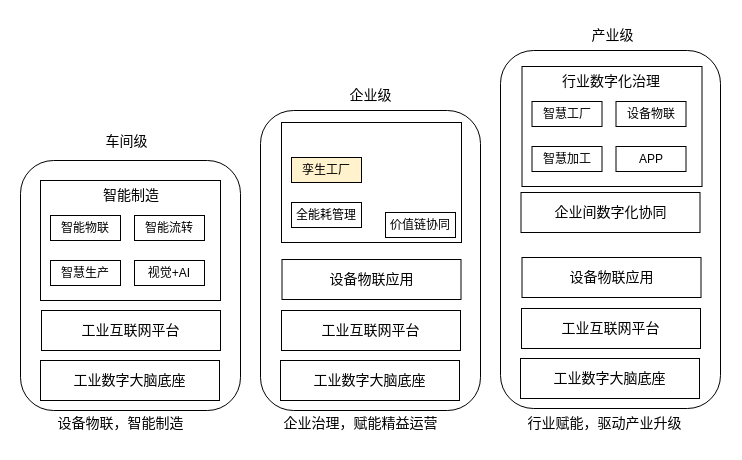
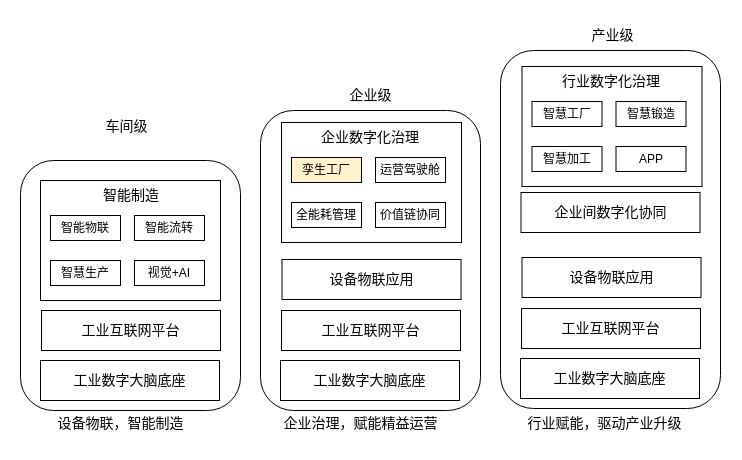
(652, 115) -> (652, 115)
none -> (371, 138)
(127, 142) -> (127, 127)
none -> (411, 170)
(421, 225) -> (411, 215)
